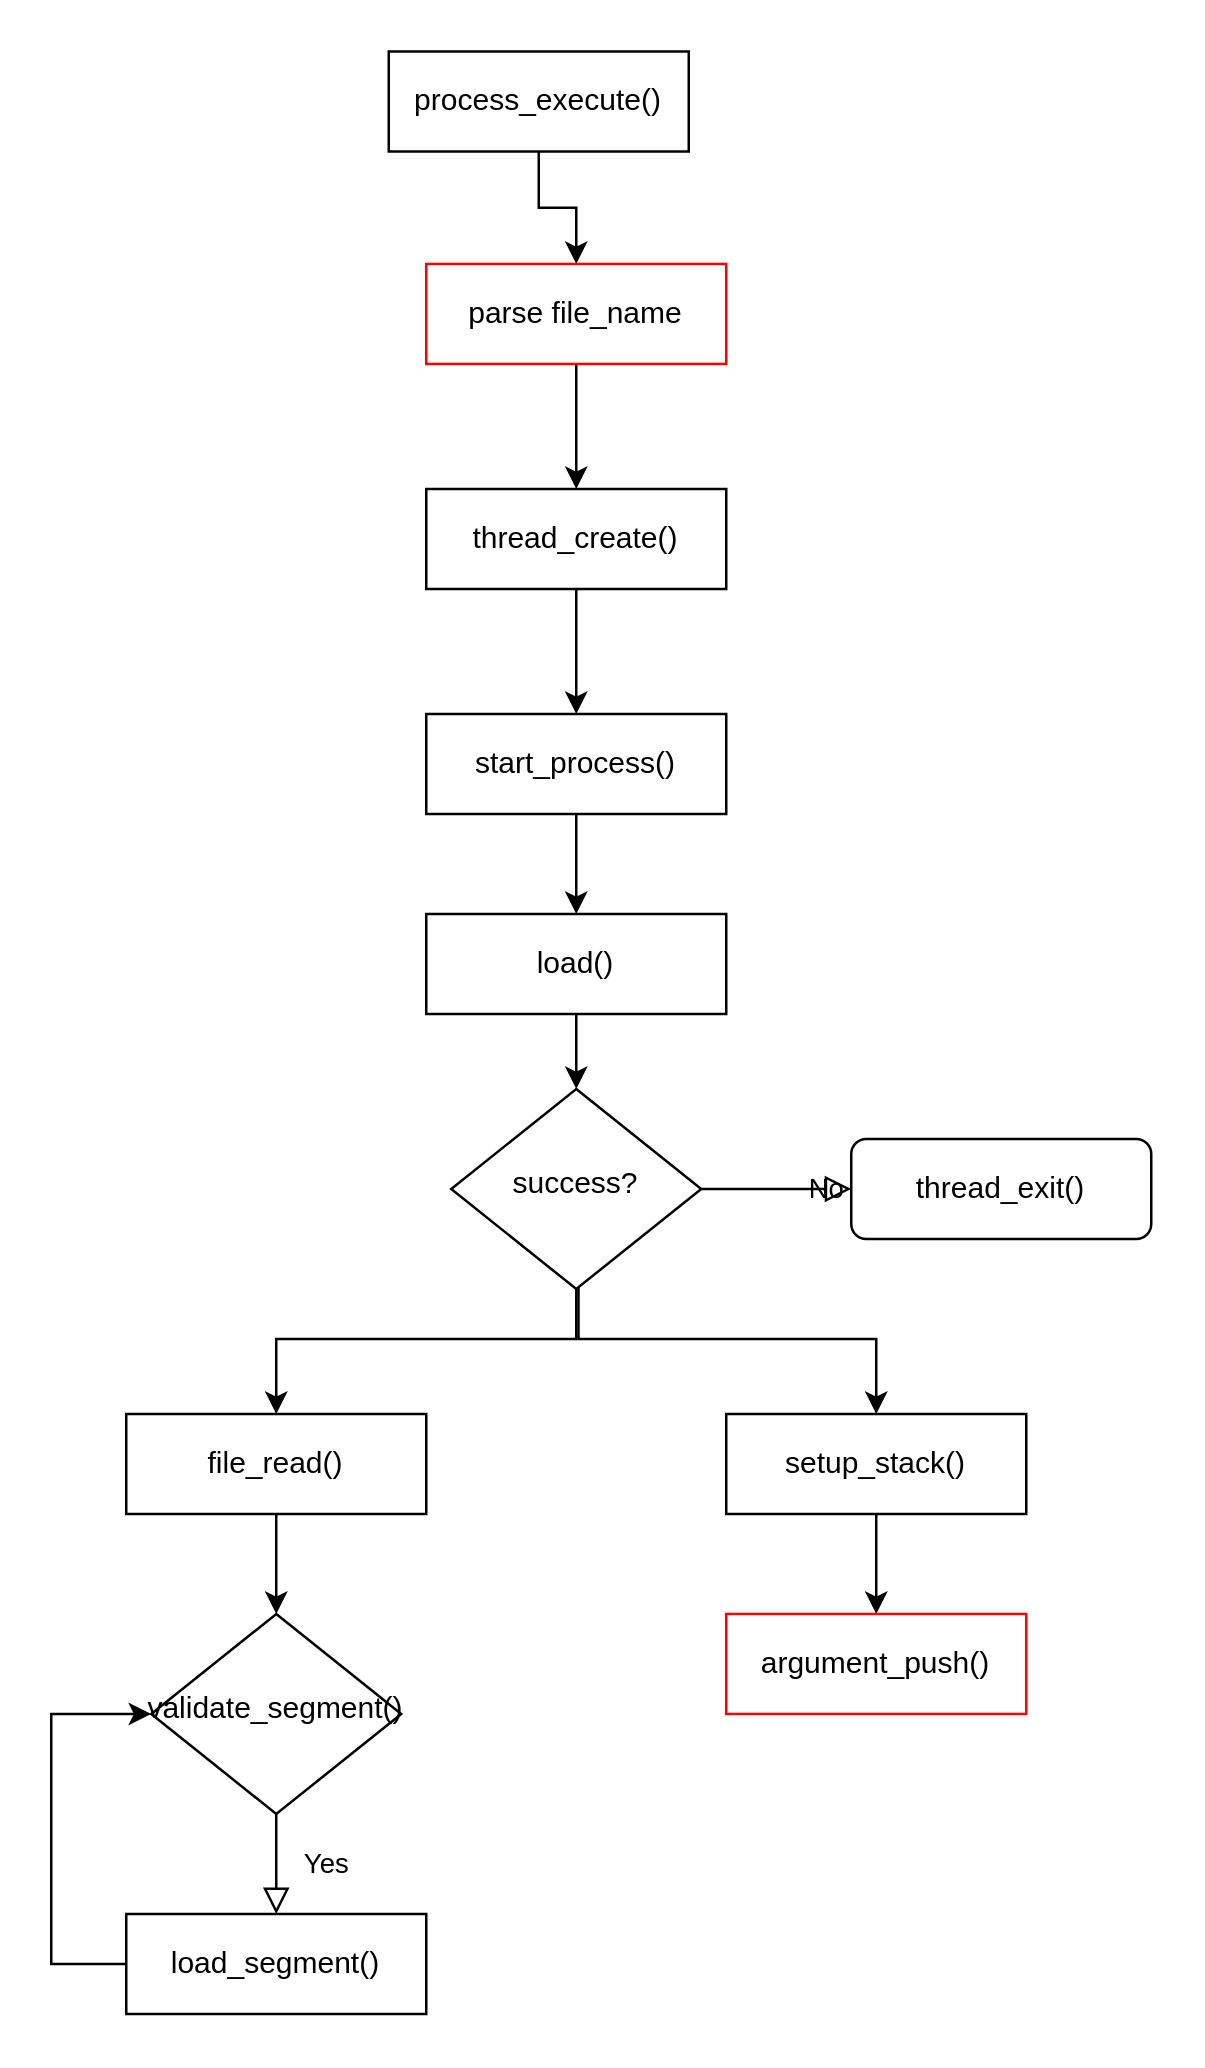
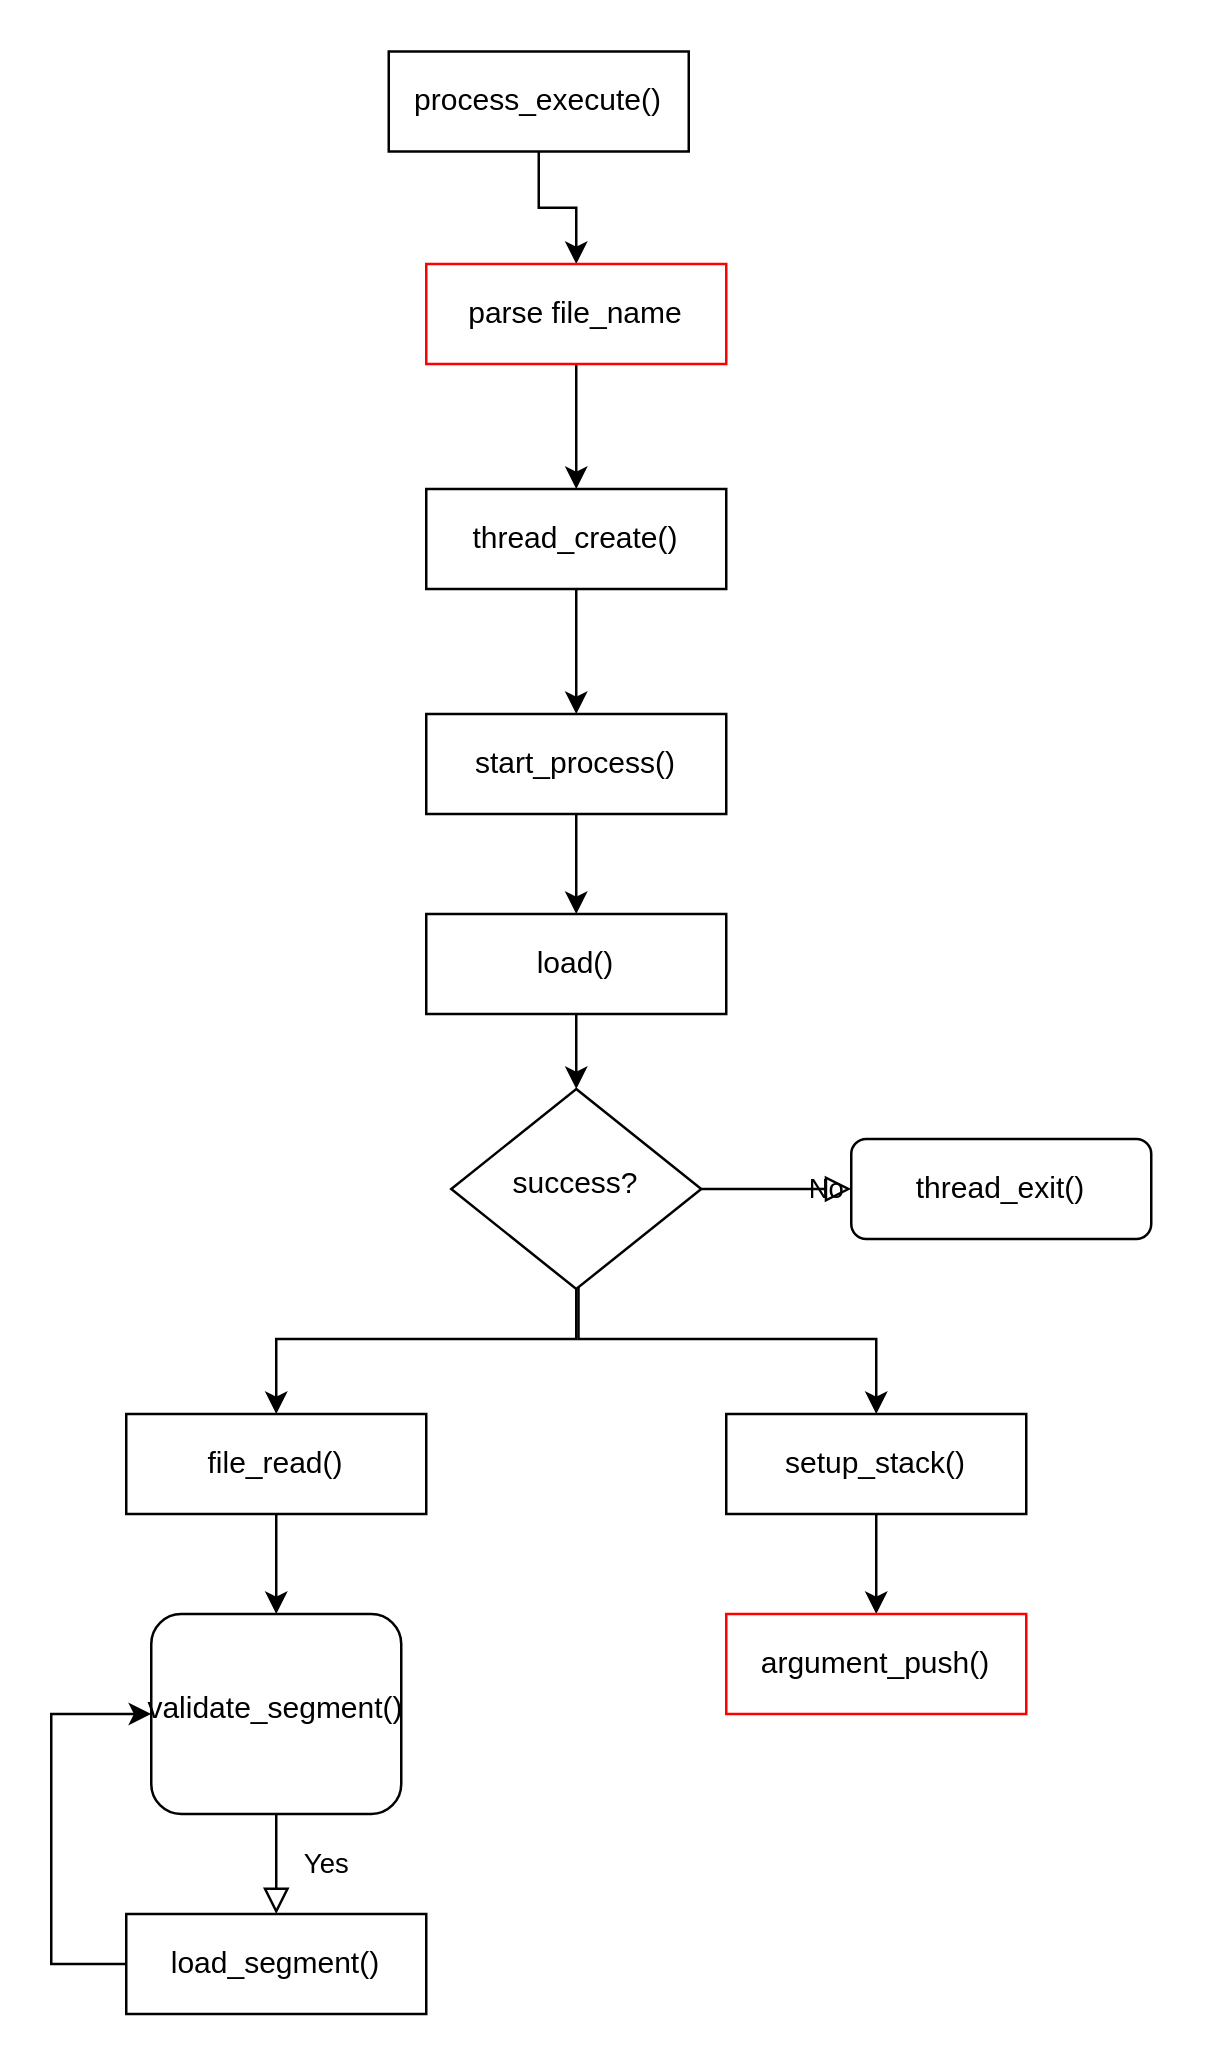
(276, 1714) -> (276, 1714)
